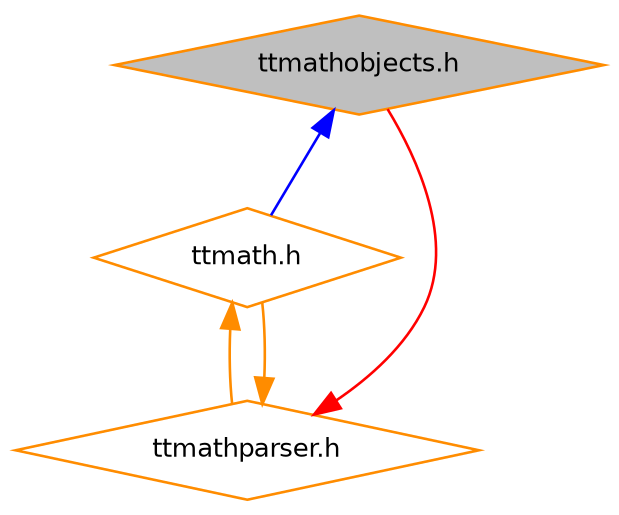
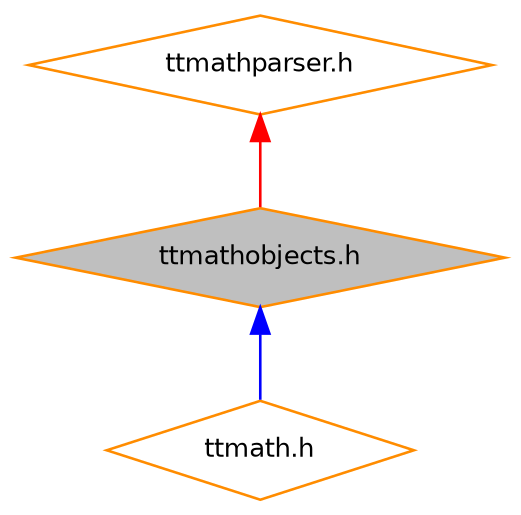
(265, 340) -> none
(230, 367) -> none
